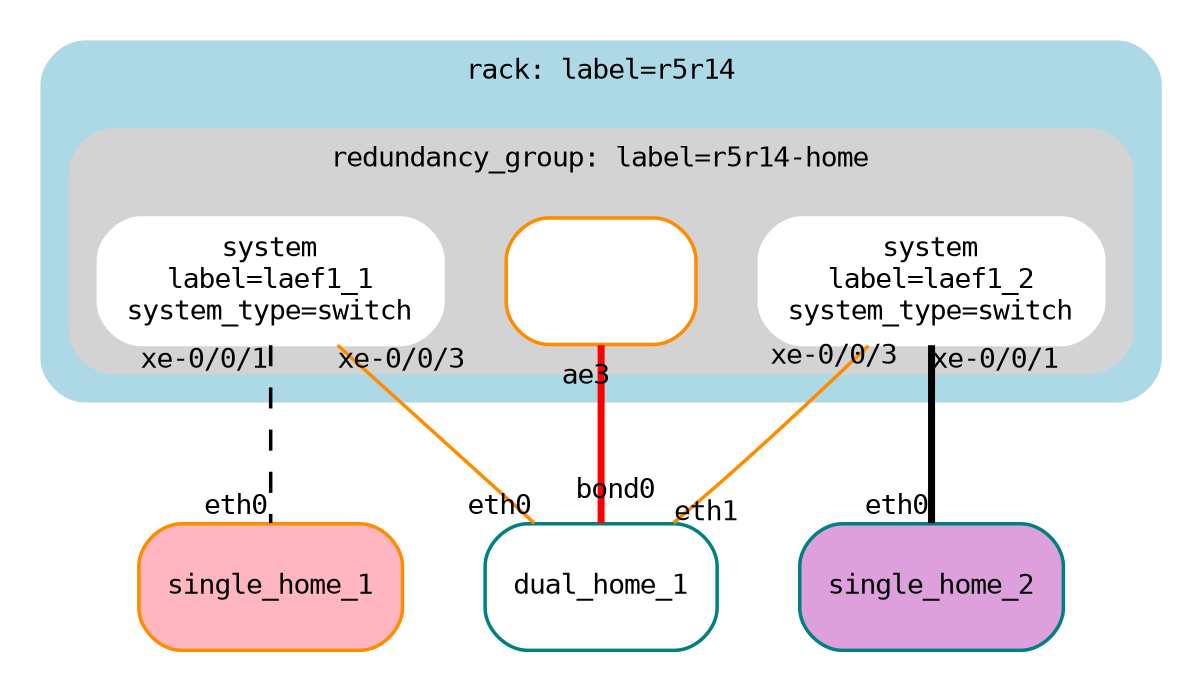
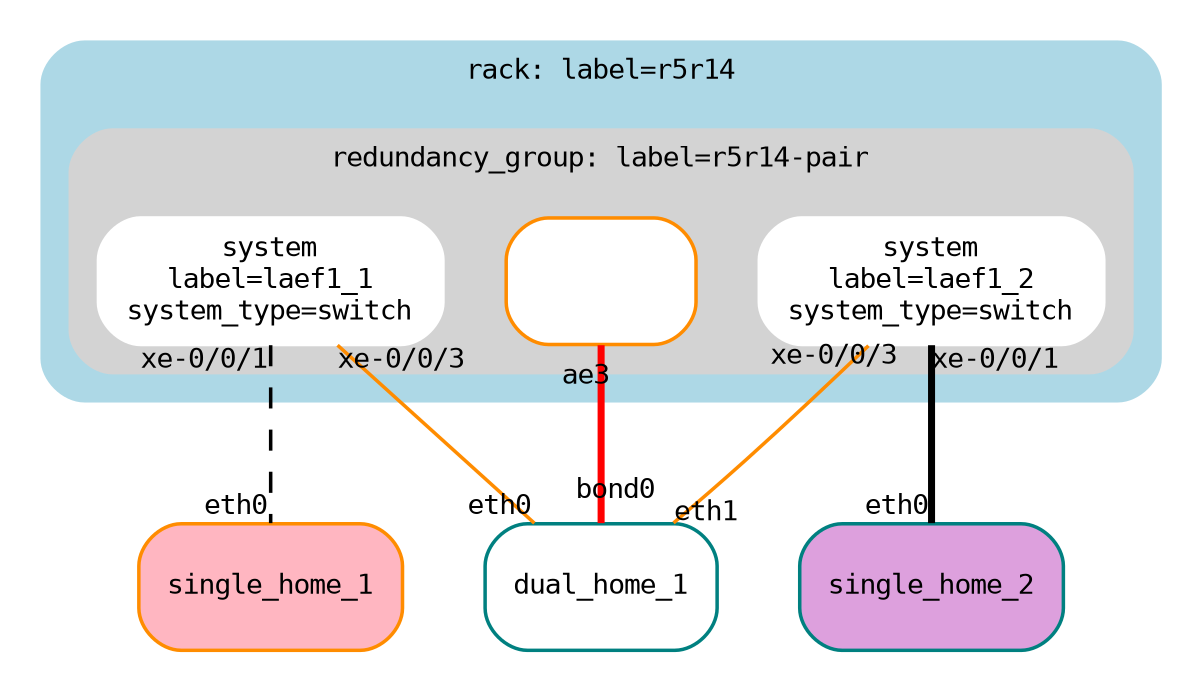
(601, 160) -> (601, 160)
